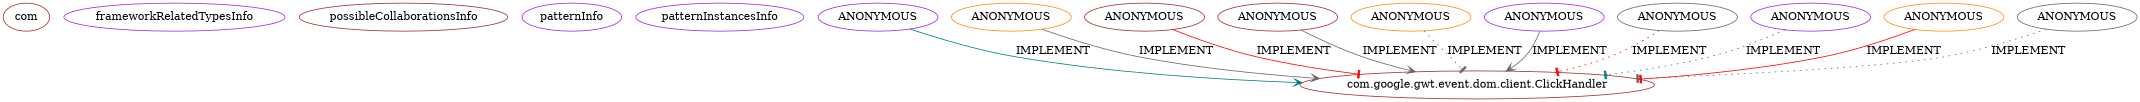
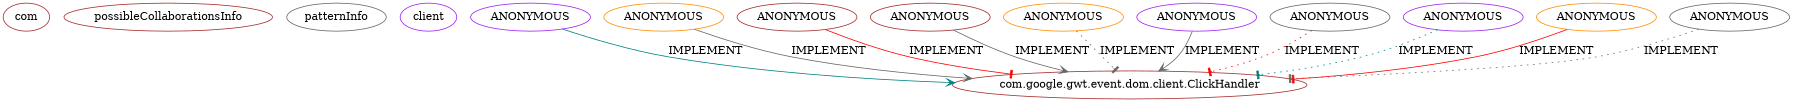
(174, 17) -> none
(572, 17) -> (337, 17)
(720, 17) -> (428, 17)
